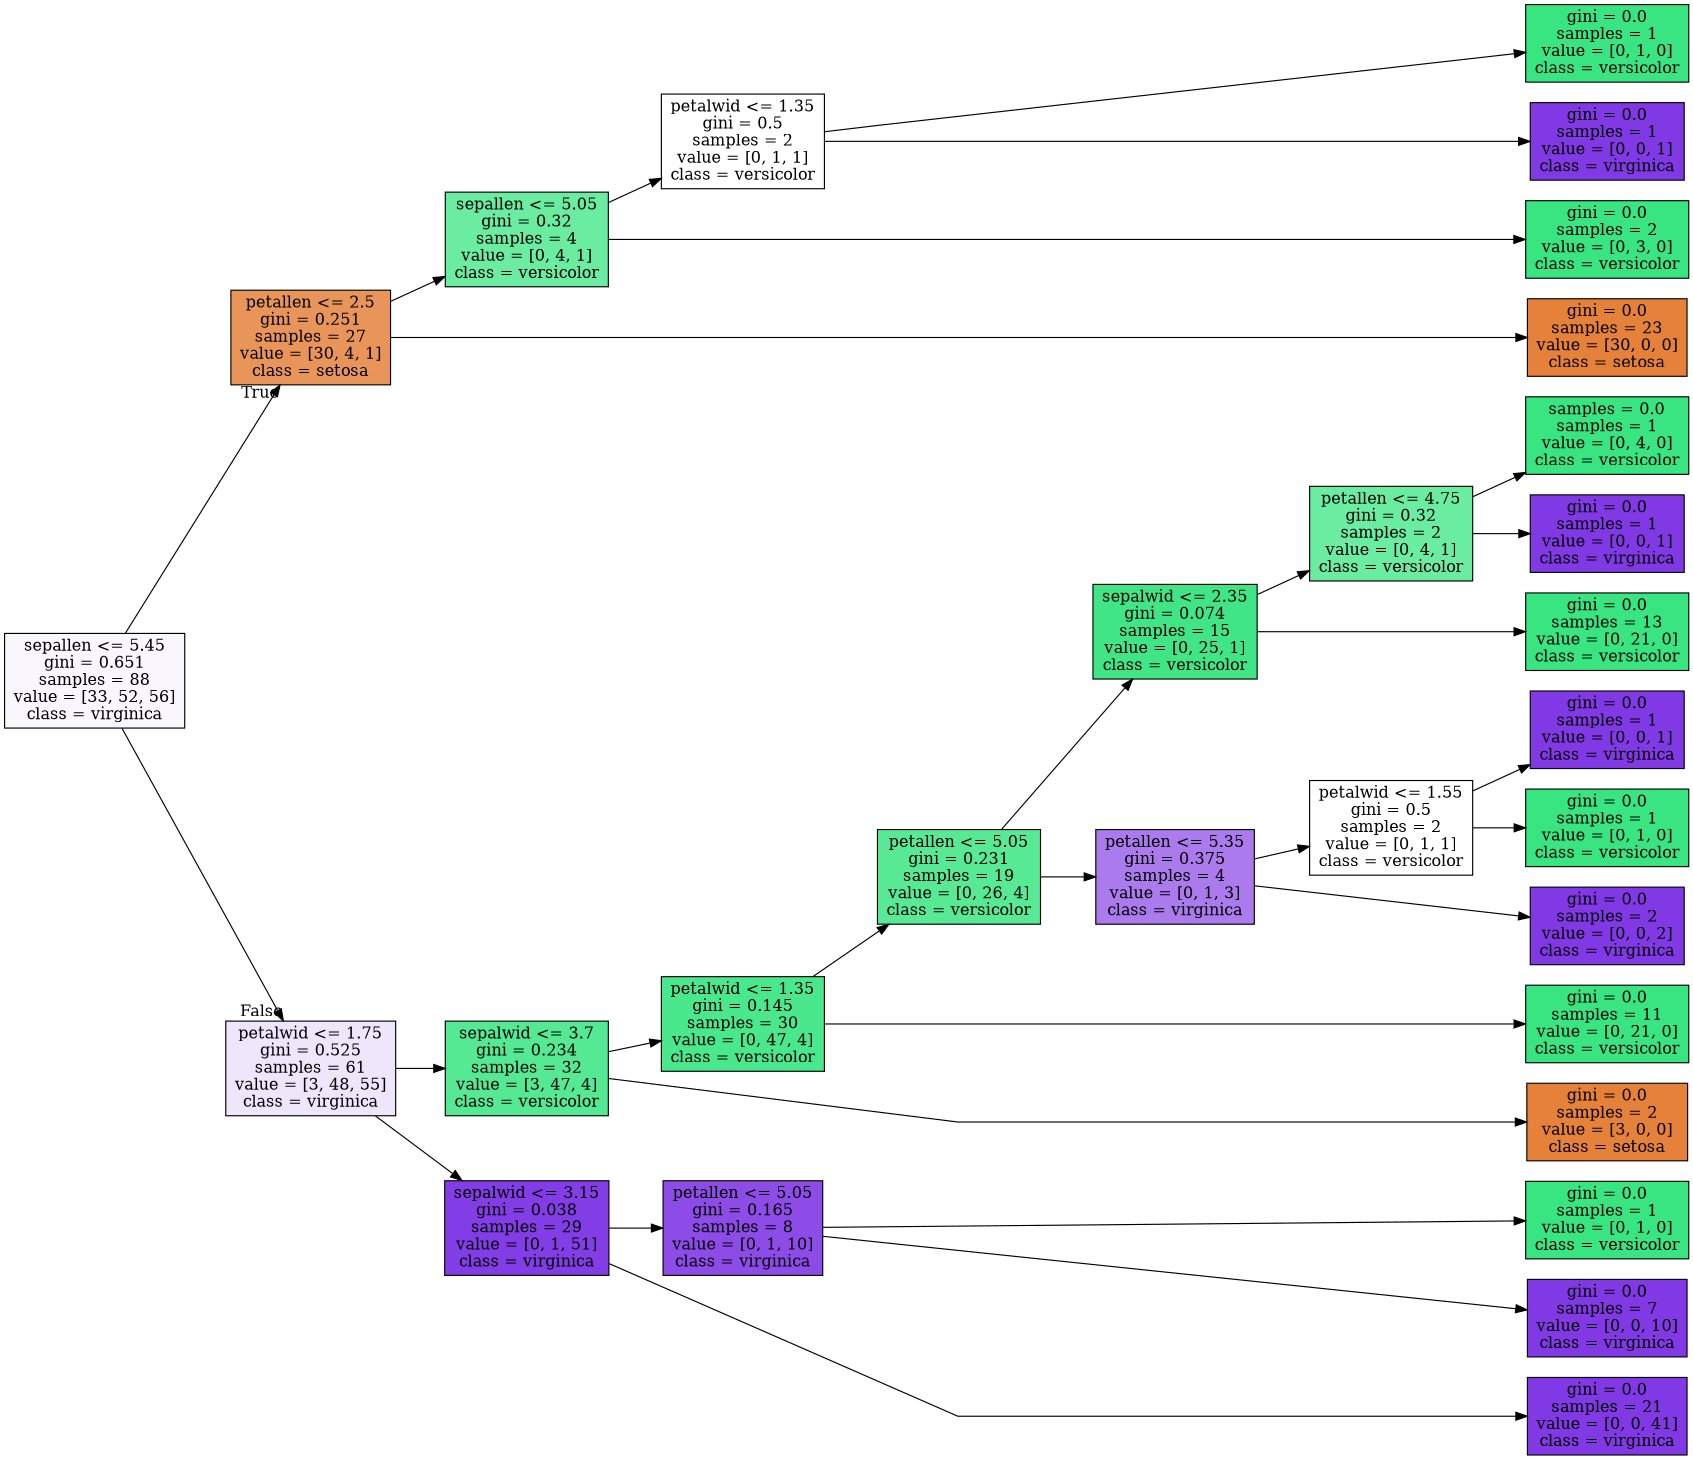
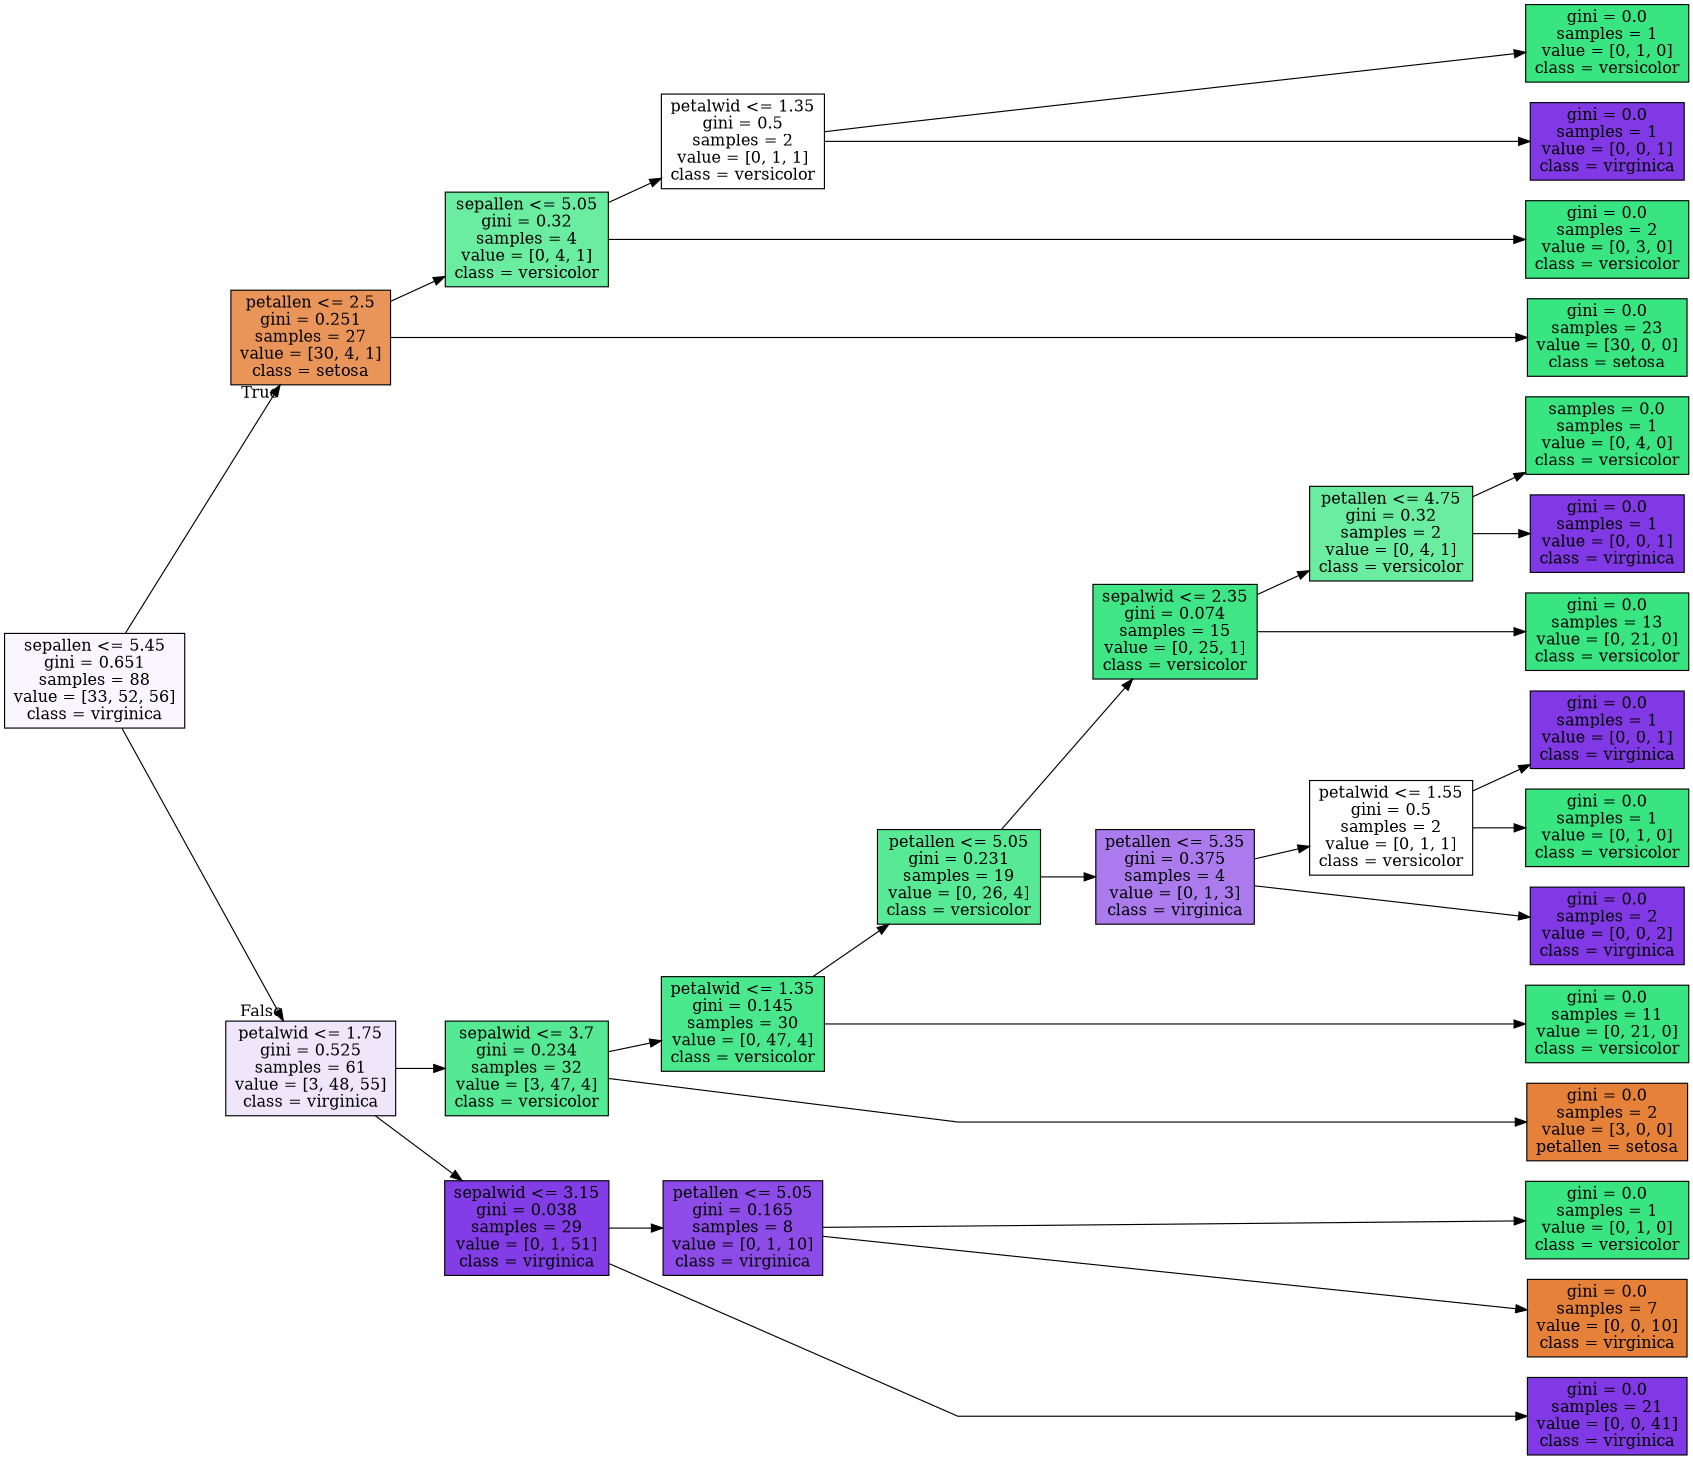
(1607, 338) -> (1607, 338)
(1607, 1122) -> (1607, 1122)
(1607, 1318) -> (1607, 1318)
